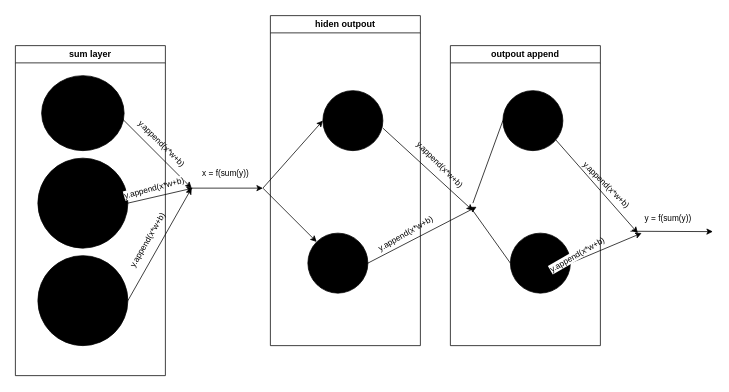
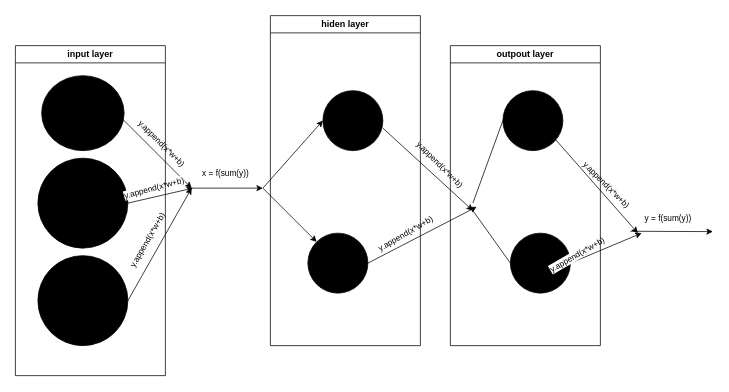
(345, 24) -> (345, 24)
(90, 54) -> (90, 54)
(525, 54) -> (525, 54)
